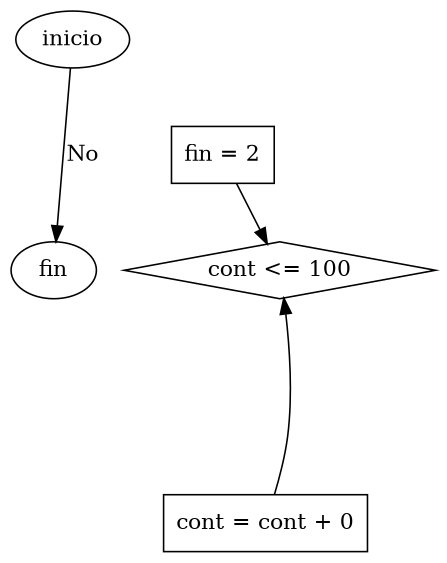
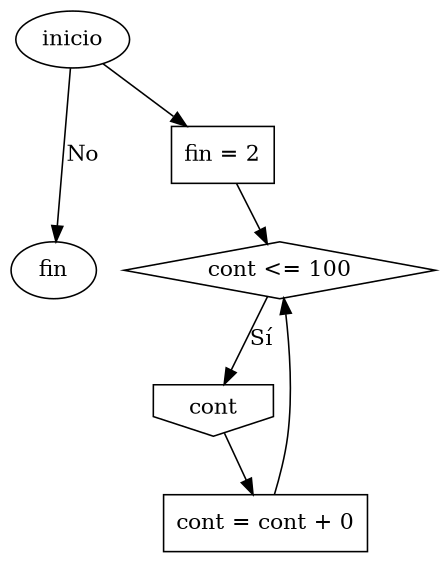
none -> (138, 90)
none -> (213, 408)
